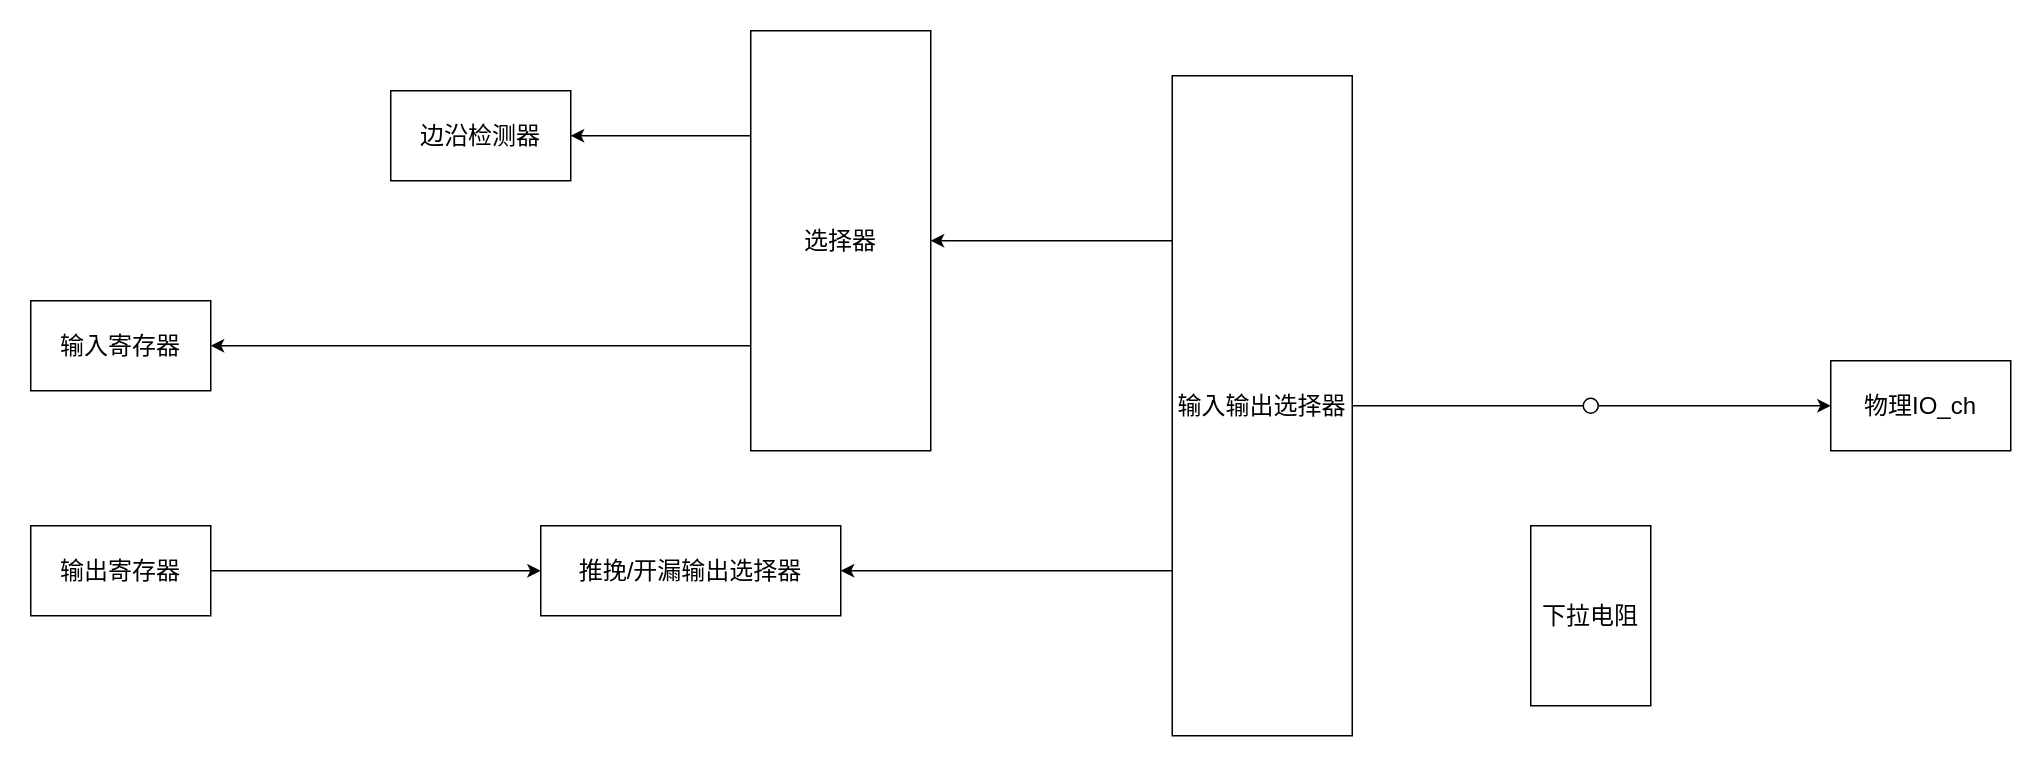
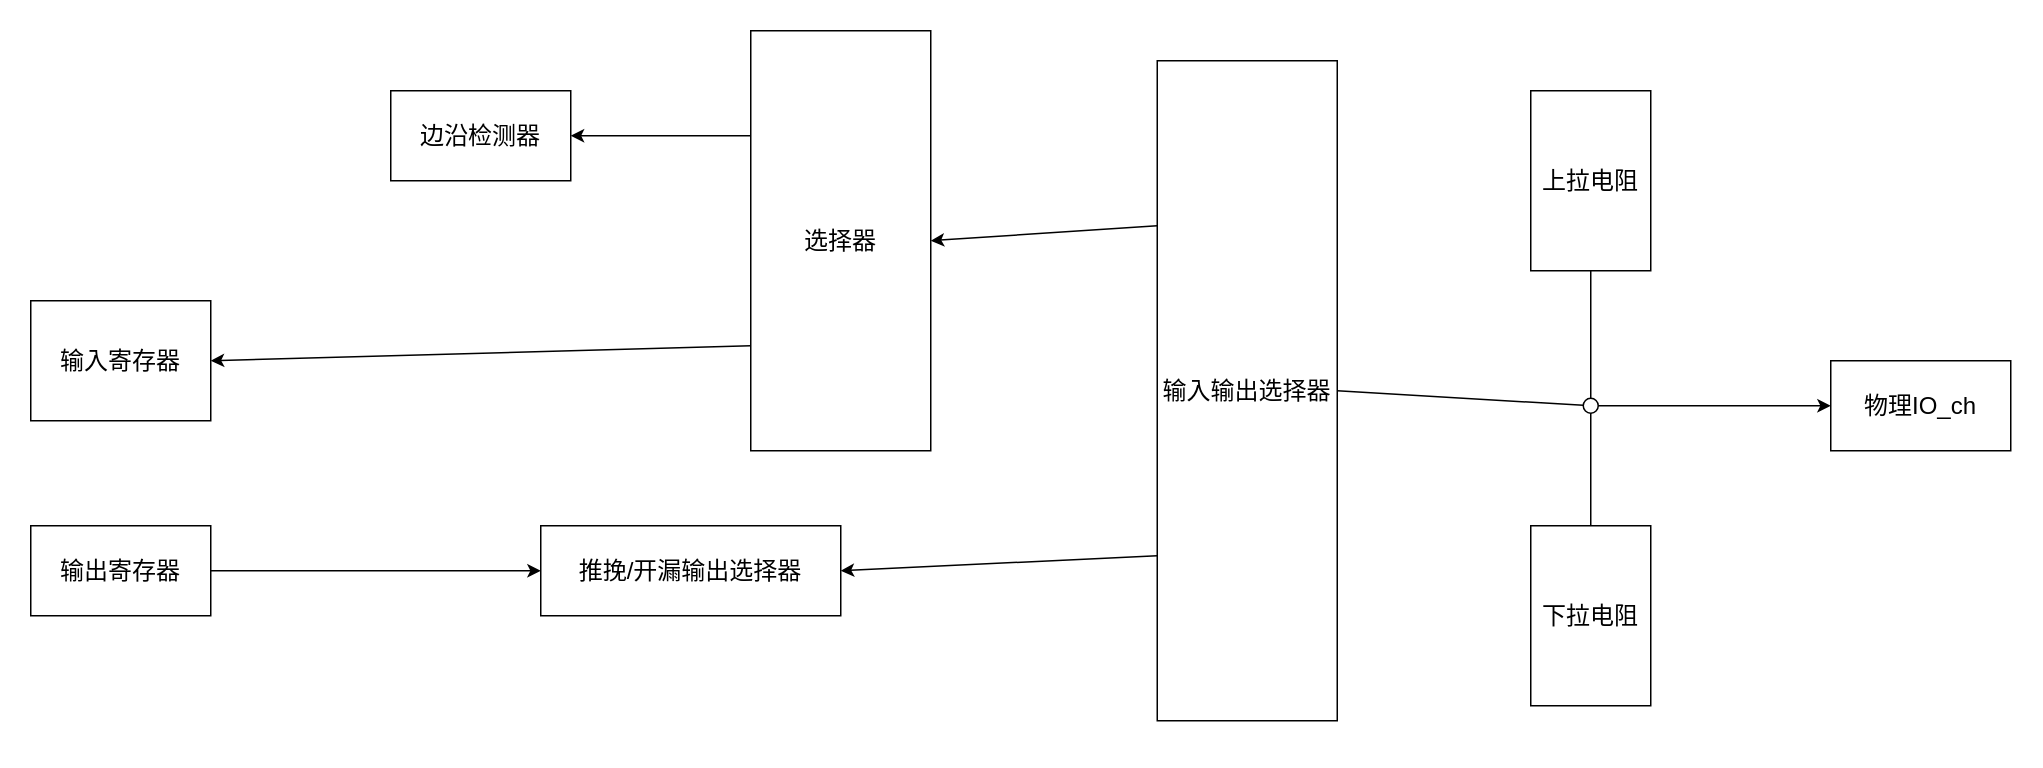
none -> (1591, 181)
none -> (1591, 335)
(121, 346) -> (121, 361)
(1262, 406) -> (1247, 391)
